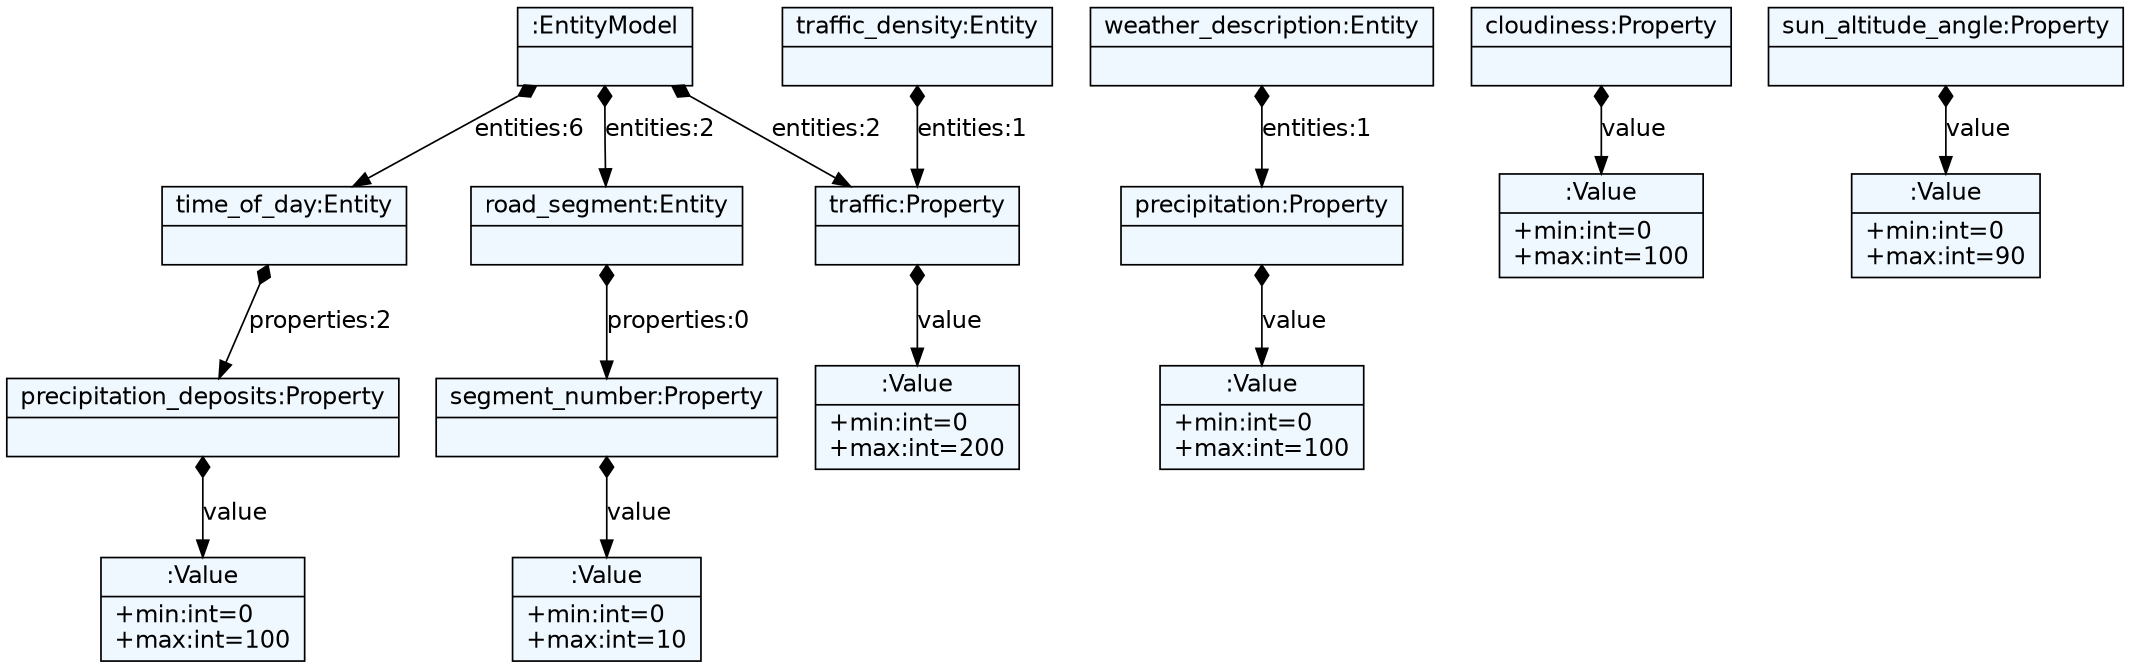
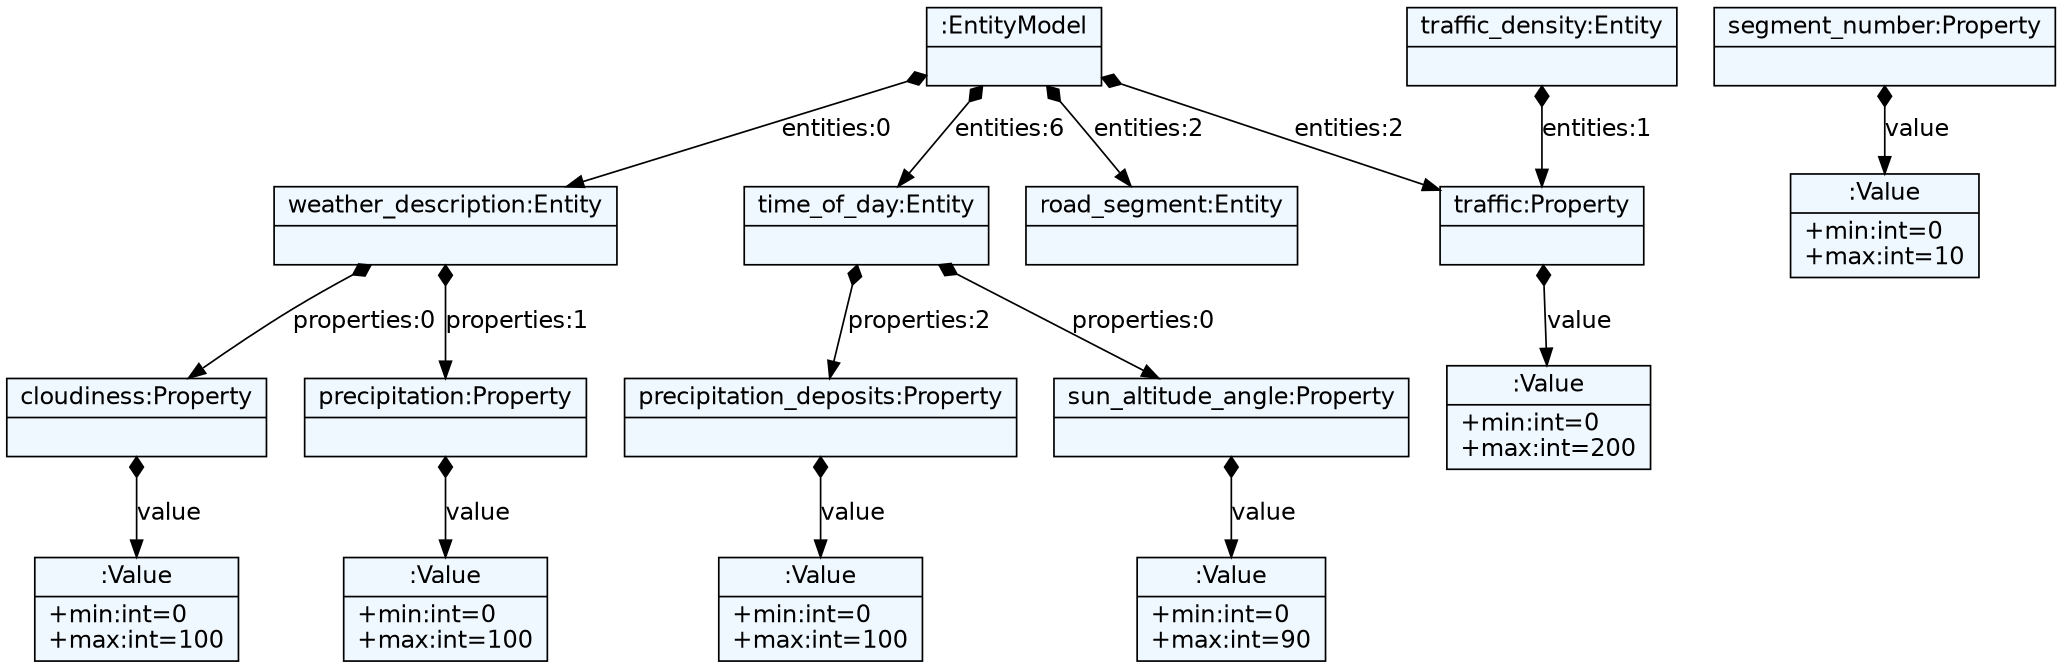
(1317, 130) -> (518, 322)
none -> (745, 132)
none -> (276, 319)
(607, 323) -> none
none -> (1051, 323)
